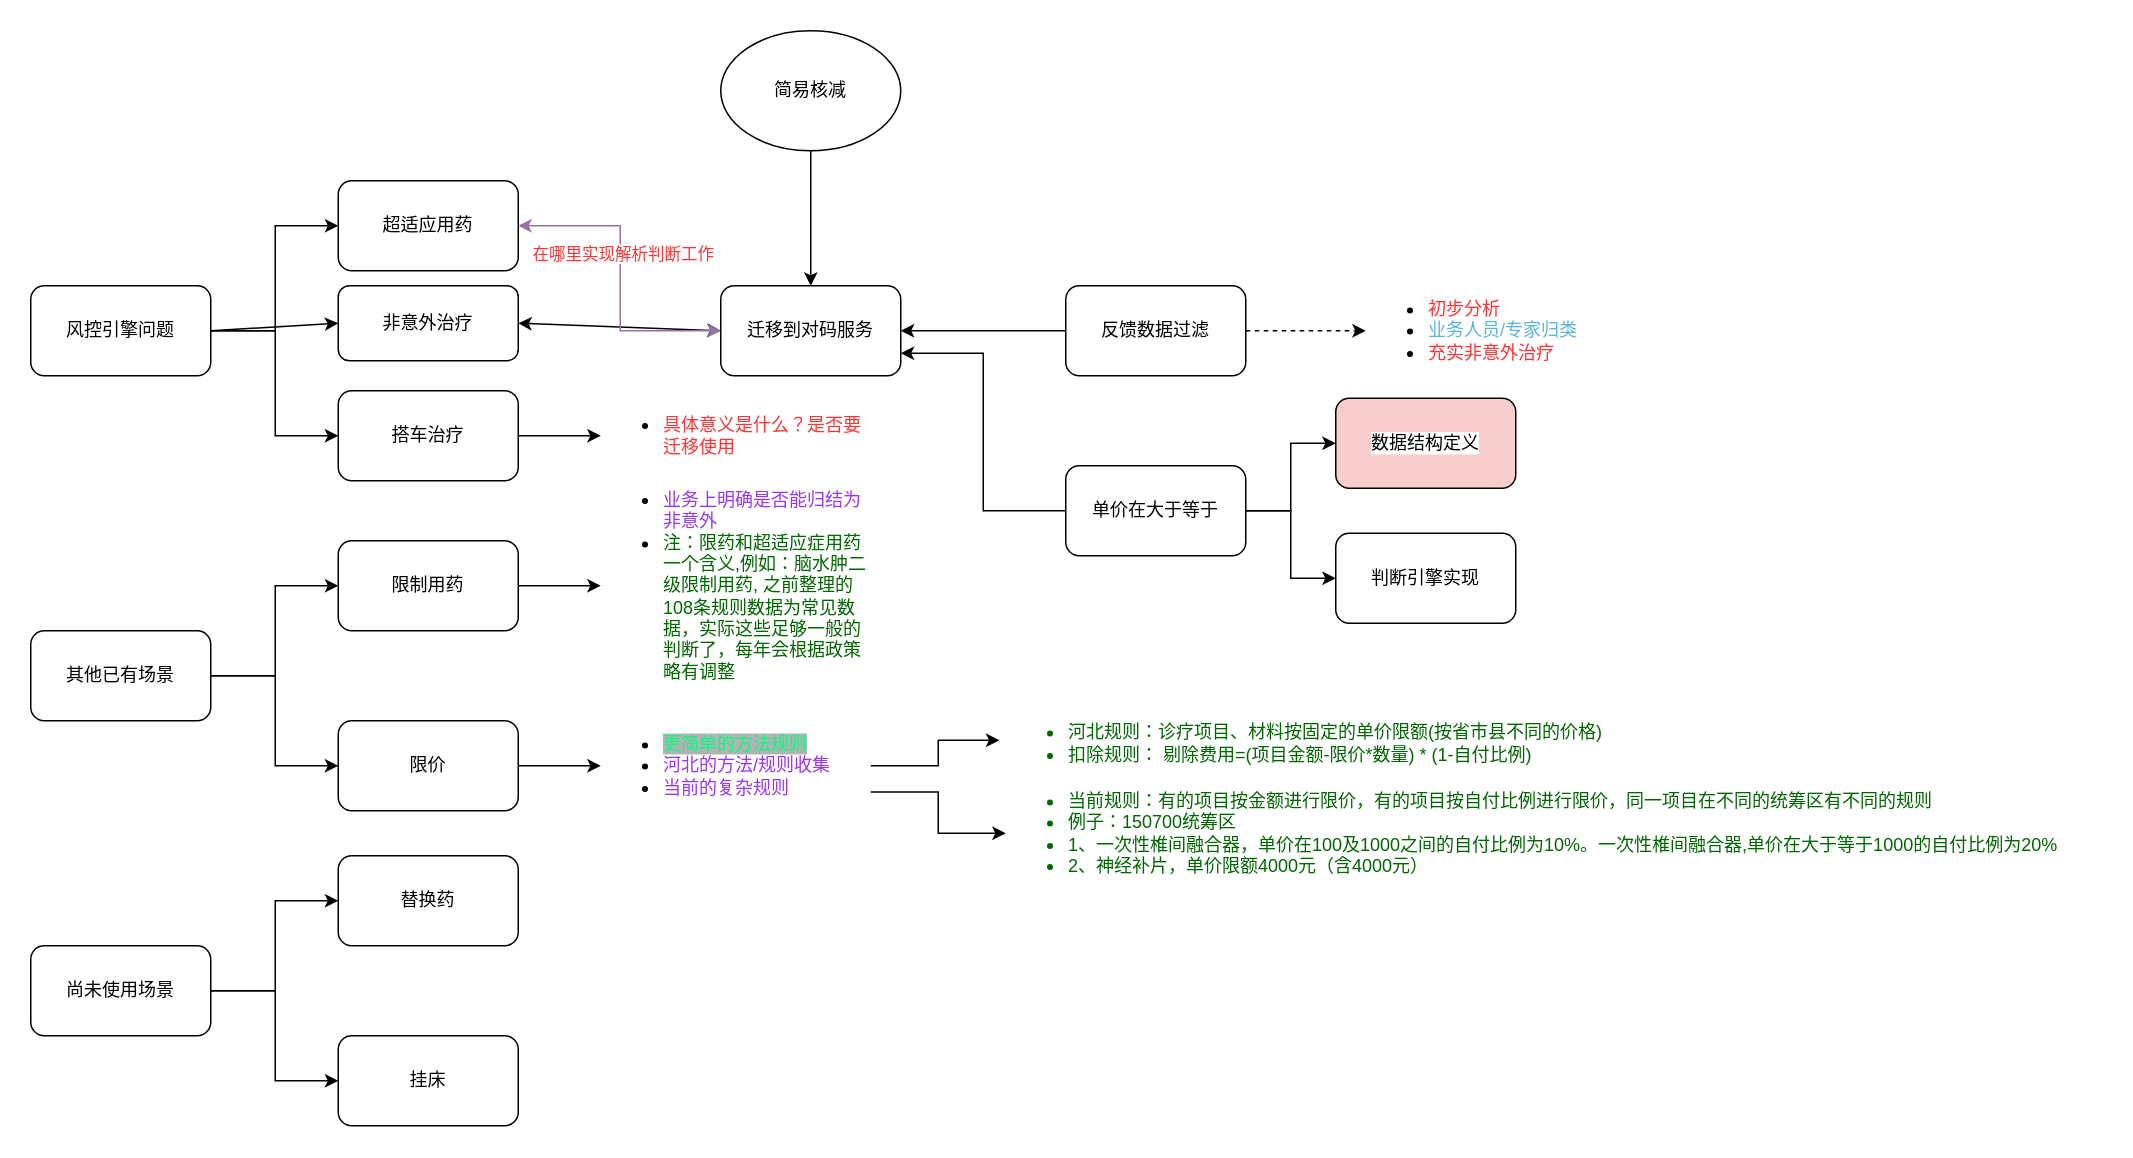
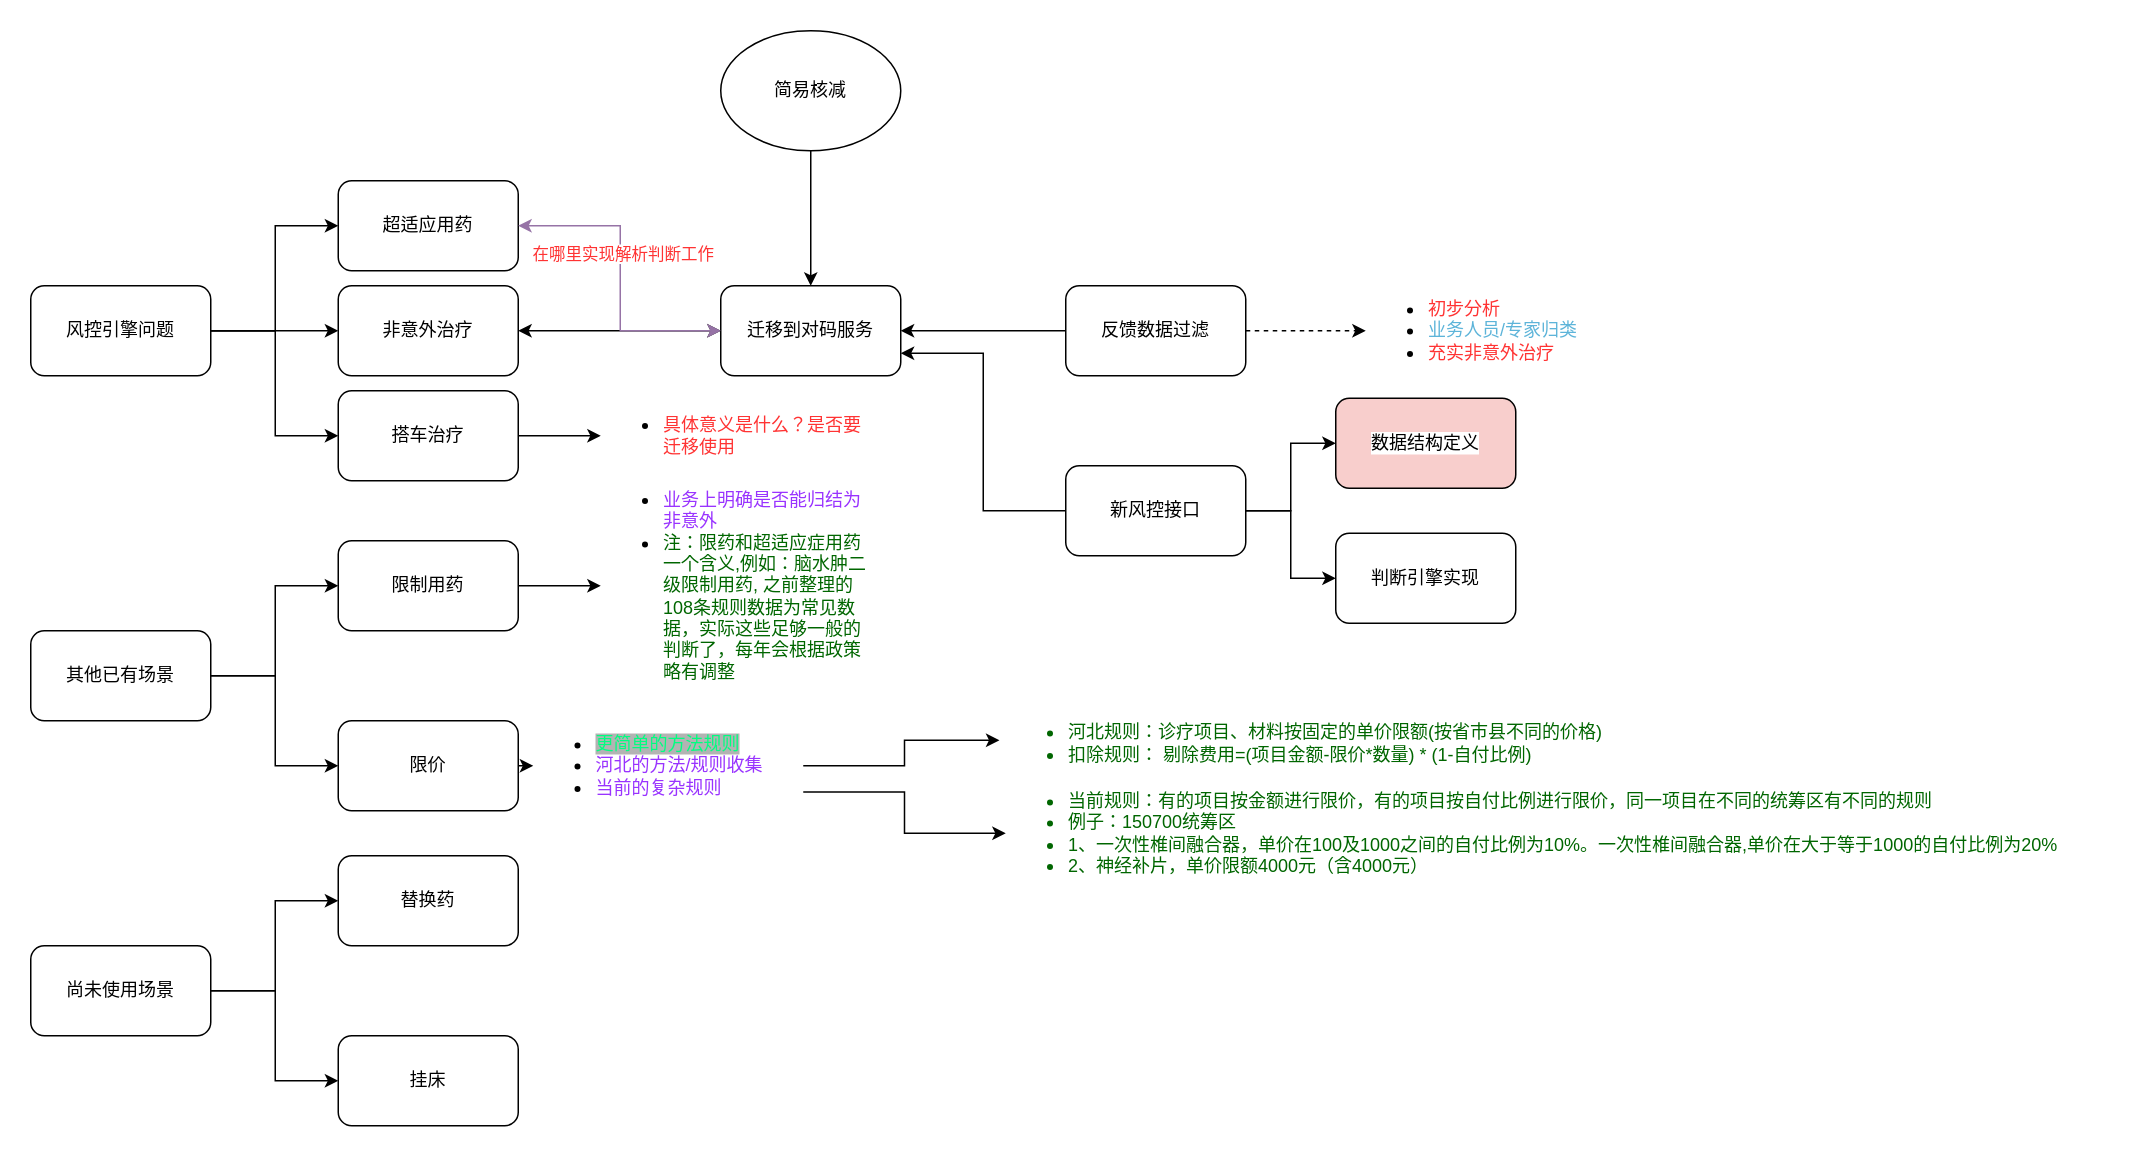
(428, 323) -> (428, 331)
(1156, 511) -> (1156, 511)
(736, 766) -> (668, 766)
